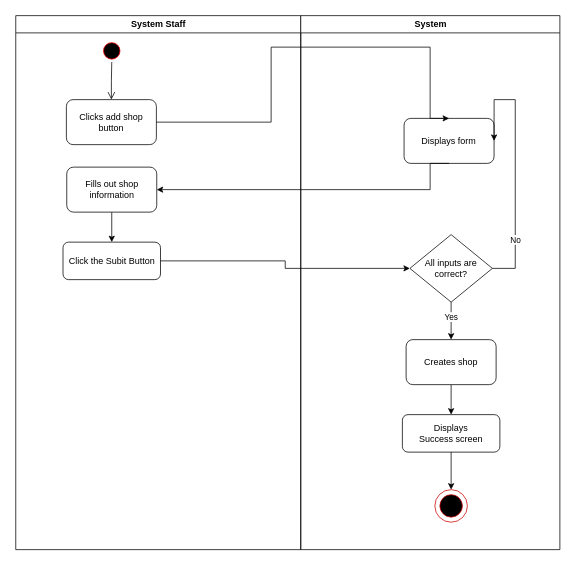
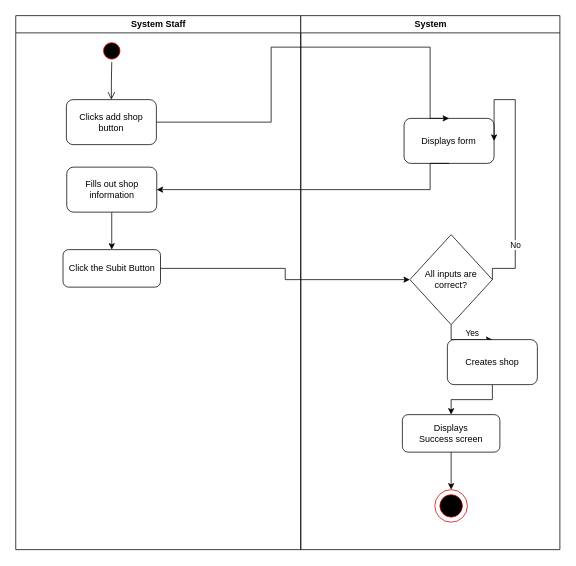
(112, 261) -> (112, 268)
(451, 268) -> (451, 279)
(451, 362) -> (492, 362)
